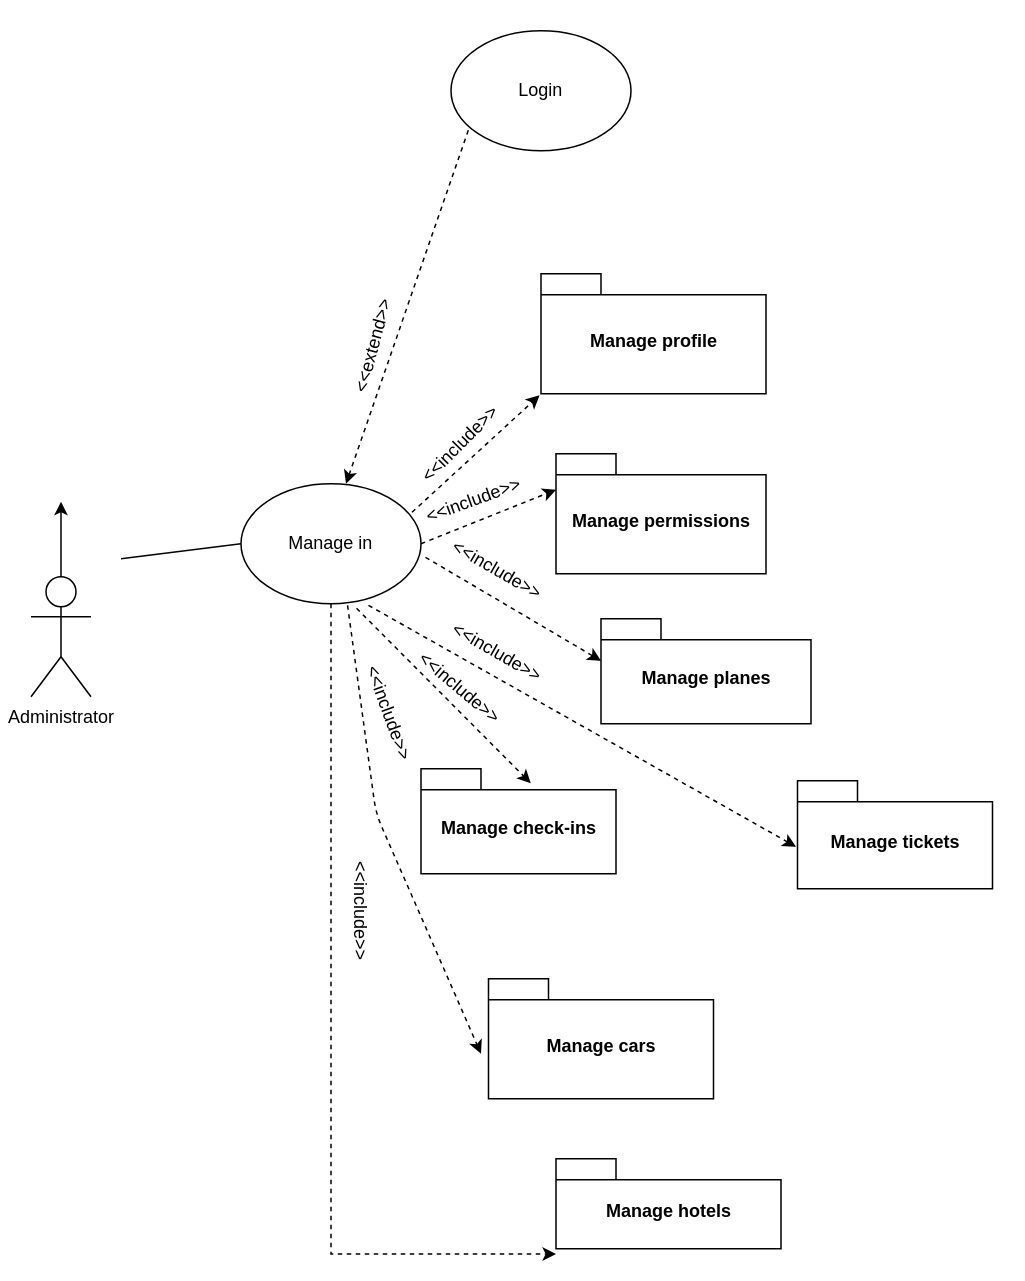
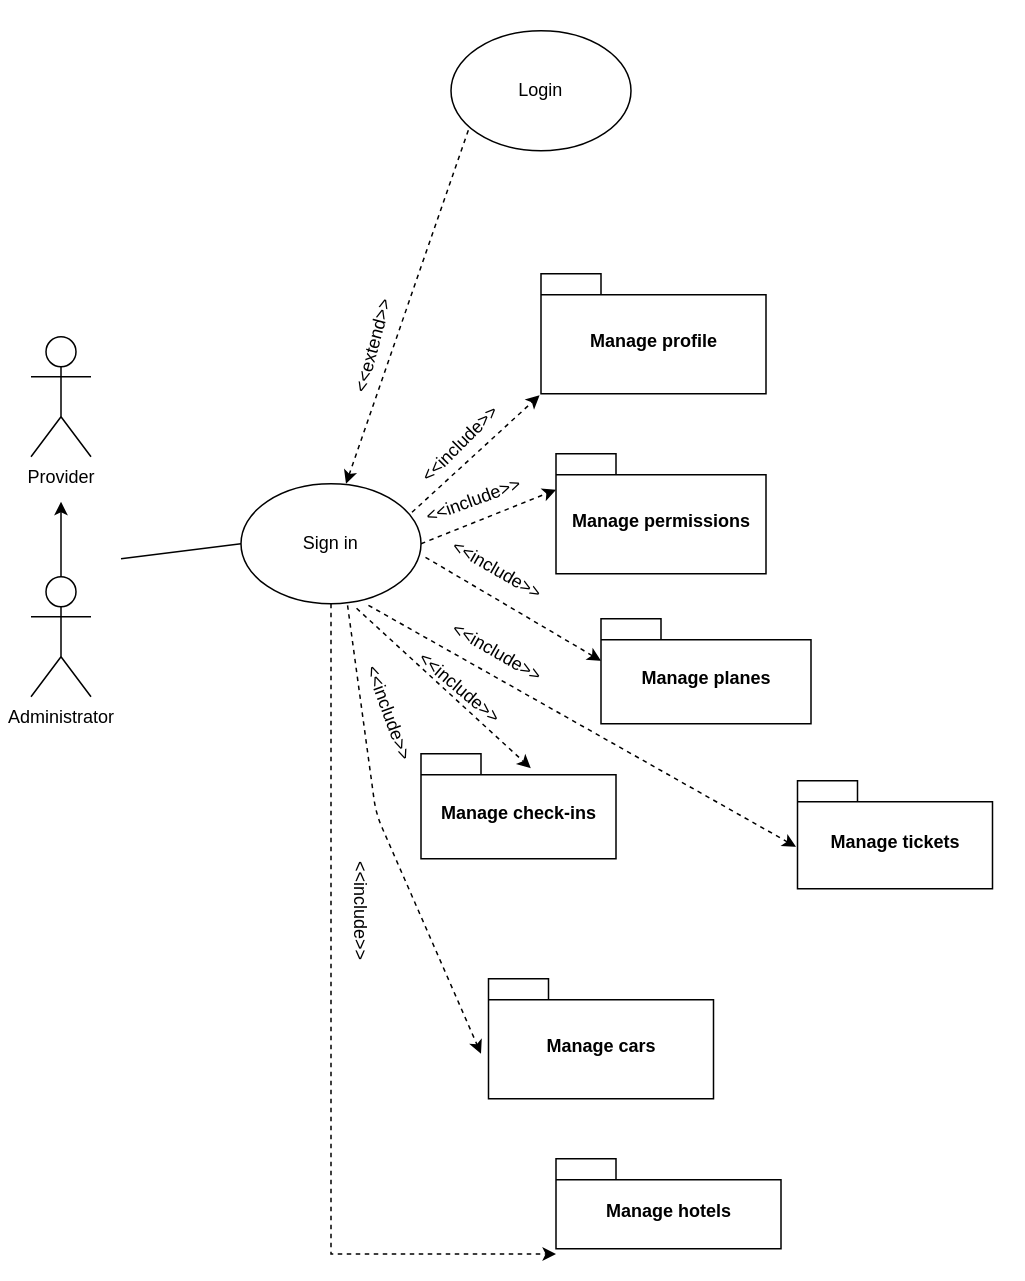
none -> (61, 397)
(331, 544) -> (331, 544)
(518, 821) -> (518, 806)
